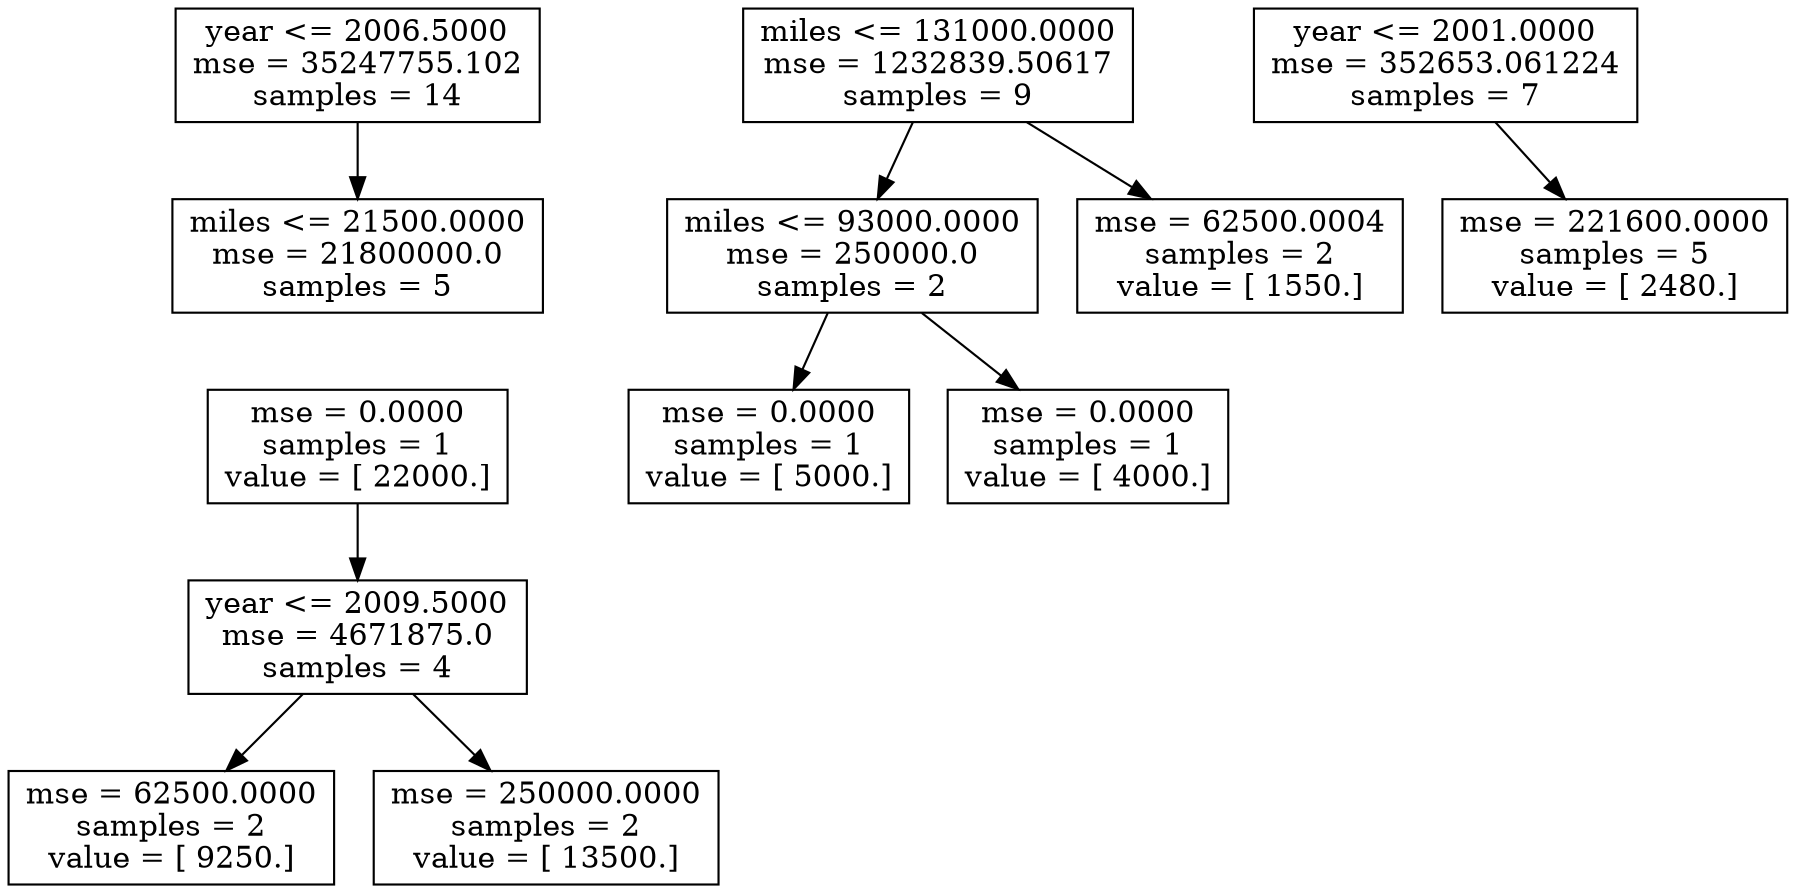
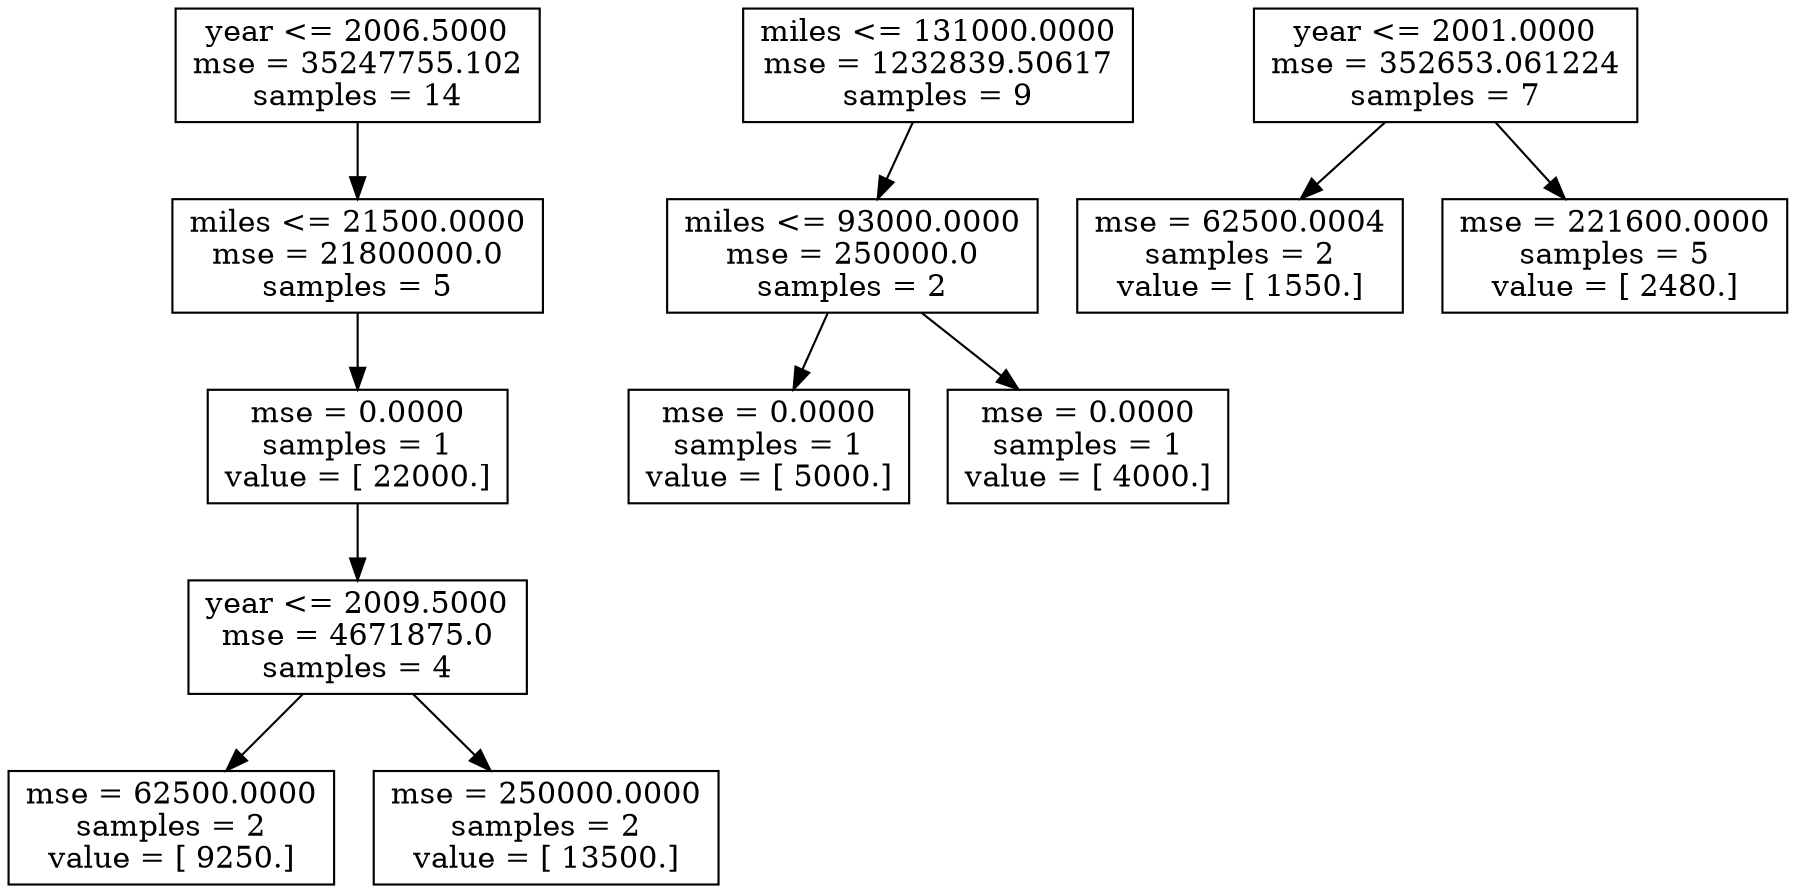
(1079, 155) -> (1351, 153)
none -> (358, 340)
